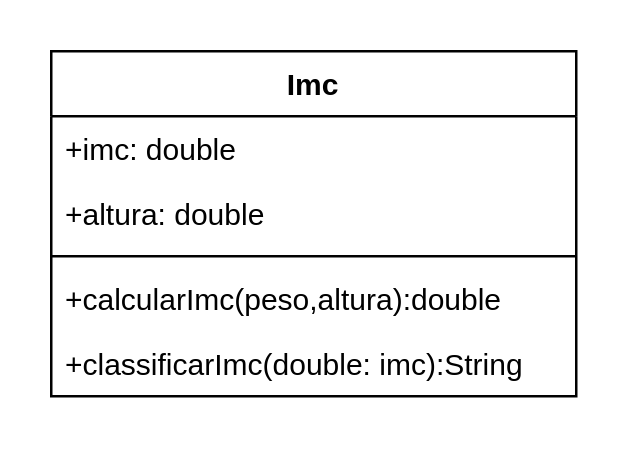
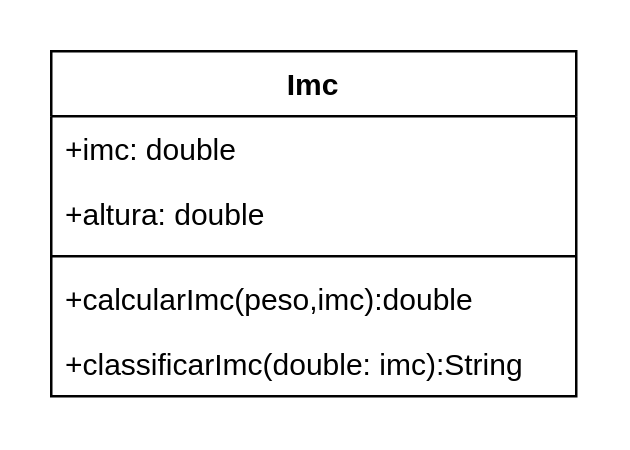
(312, 302) -> (286, 302)
